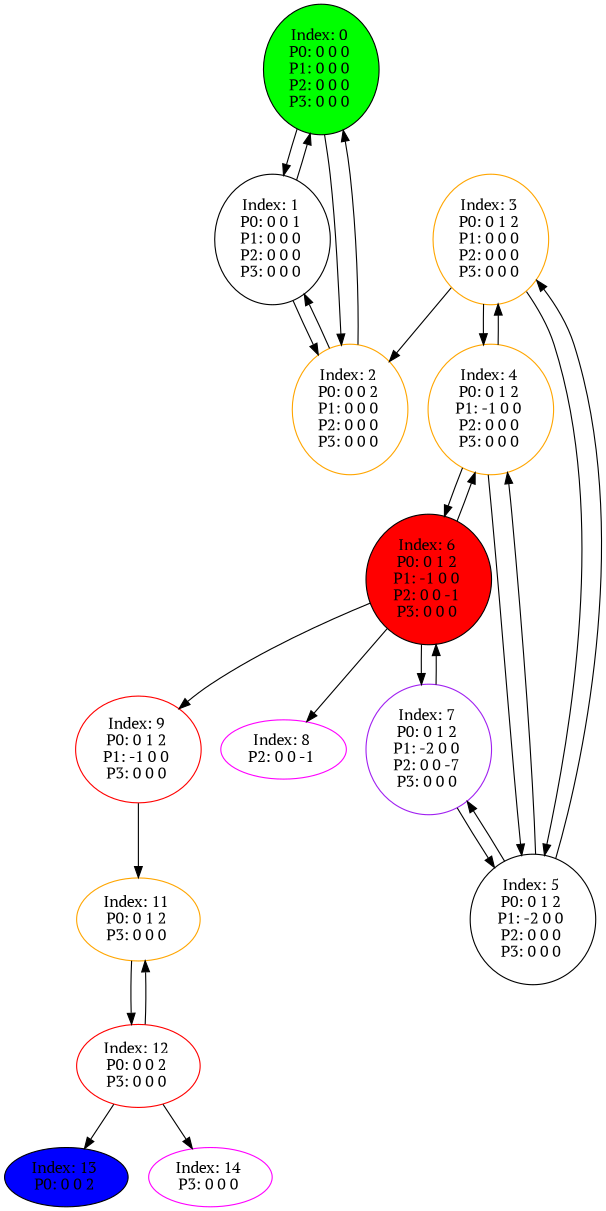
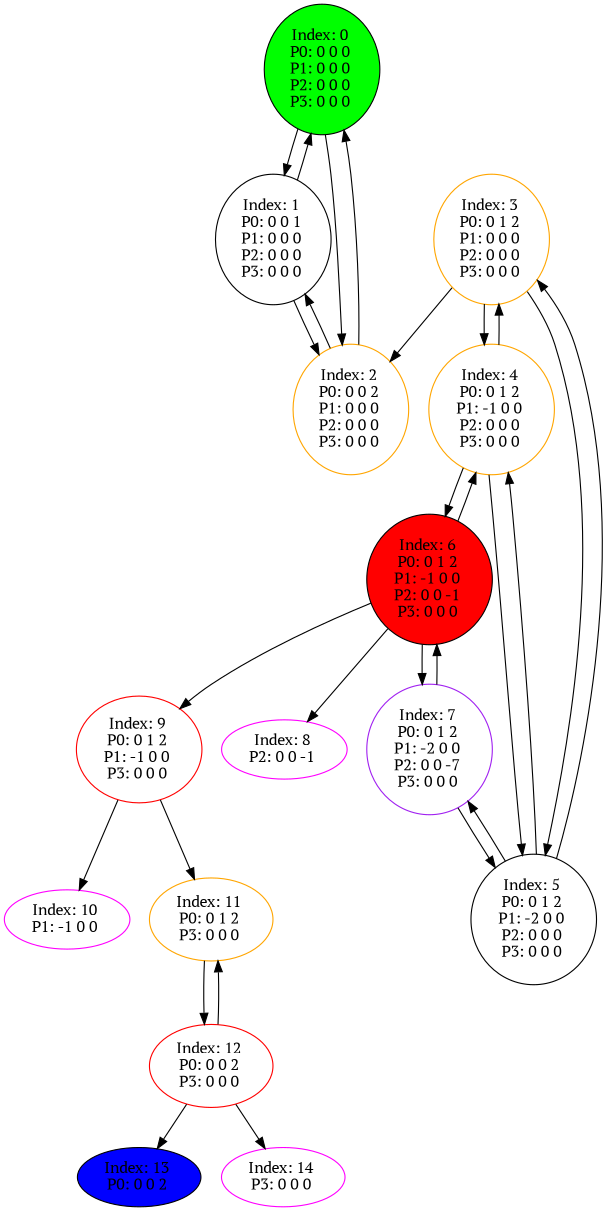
none -> (67, 919)
